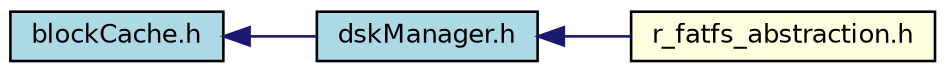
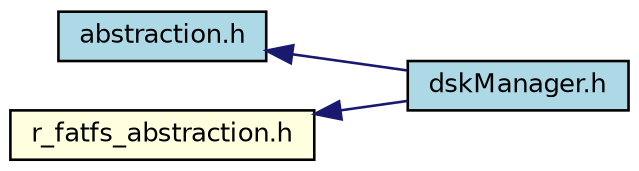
(117, 36) -> (162, 36)
(597, 36) -> (374, 106)
